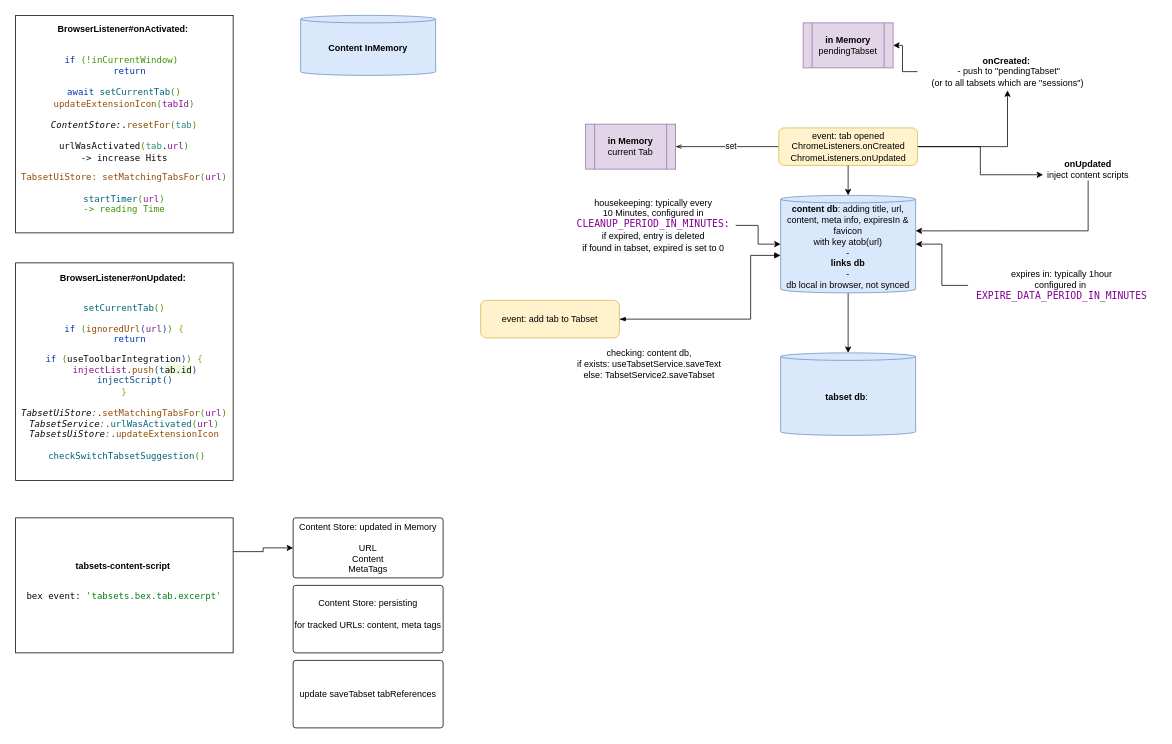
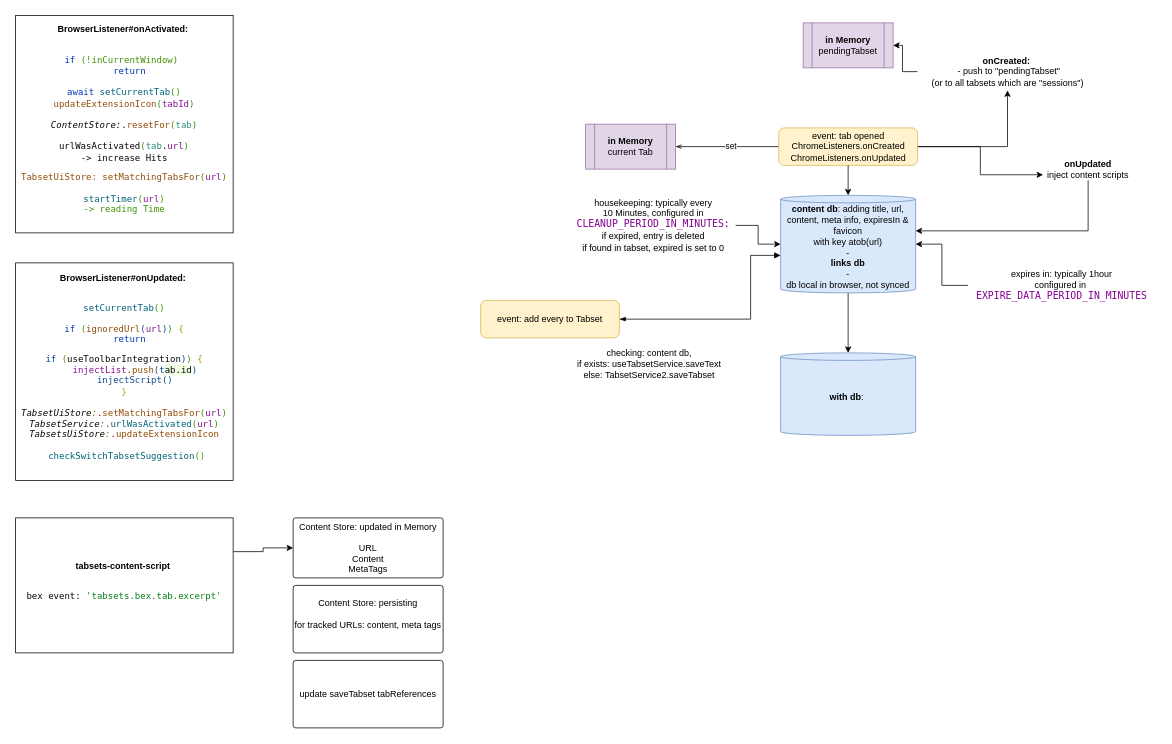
(368, 45) -> none
(550, 319) -> (550, 319)
(848, 397) -> (848, 397)
